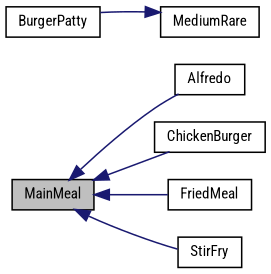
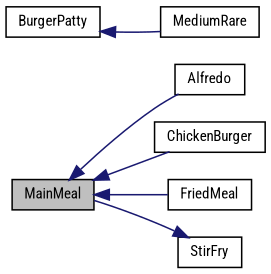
(123, 12) -> (138, 32)
(133, 234) -> (135, 214)
